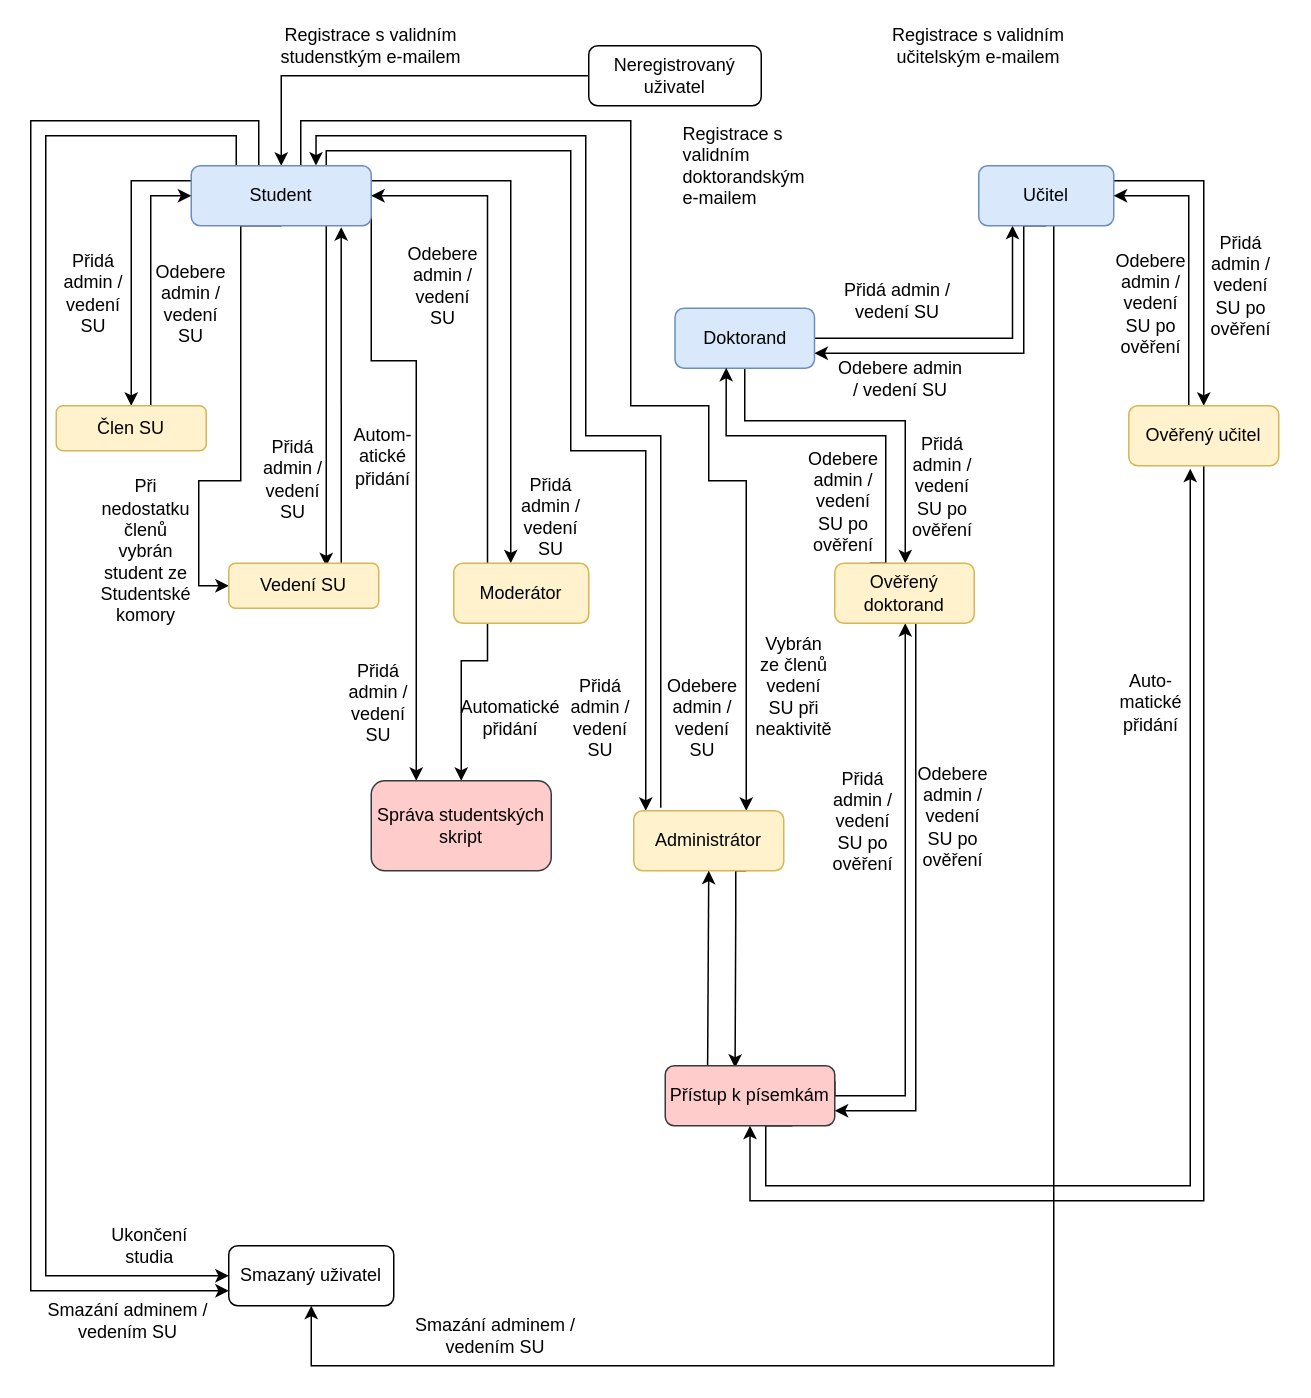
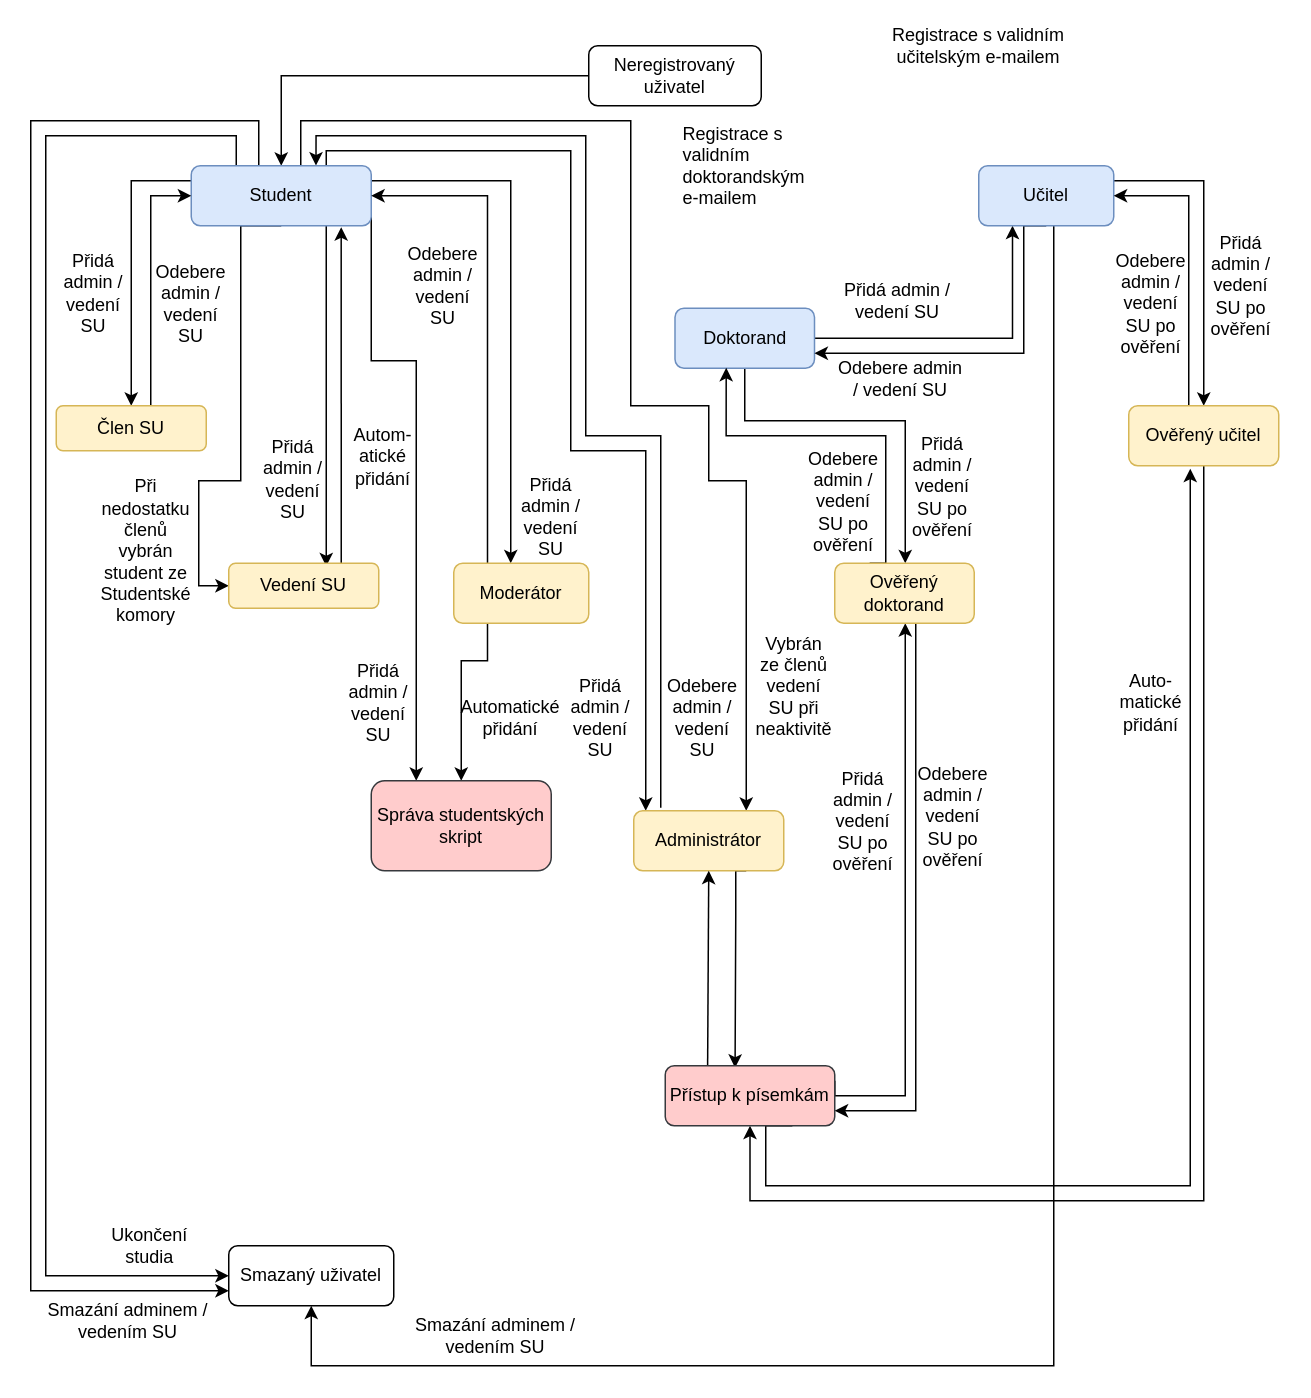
(371, 46) -> none
